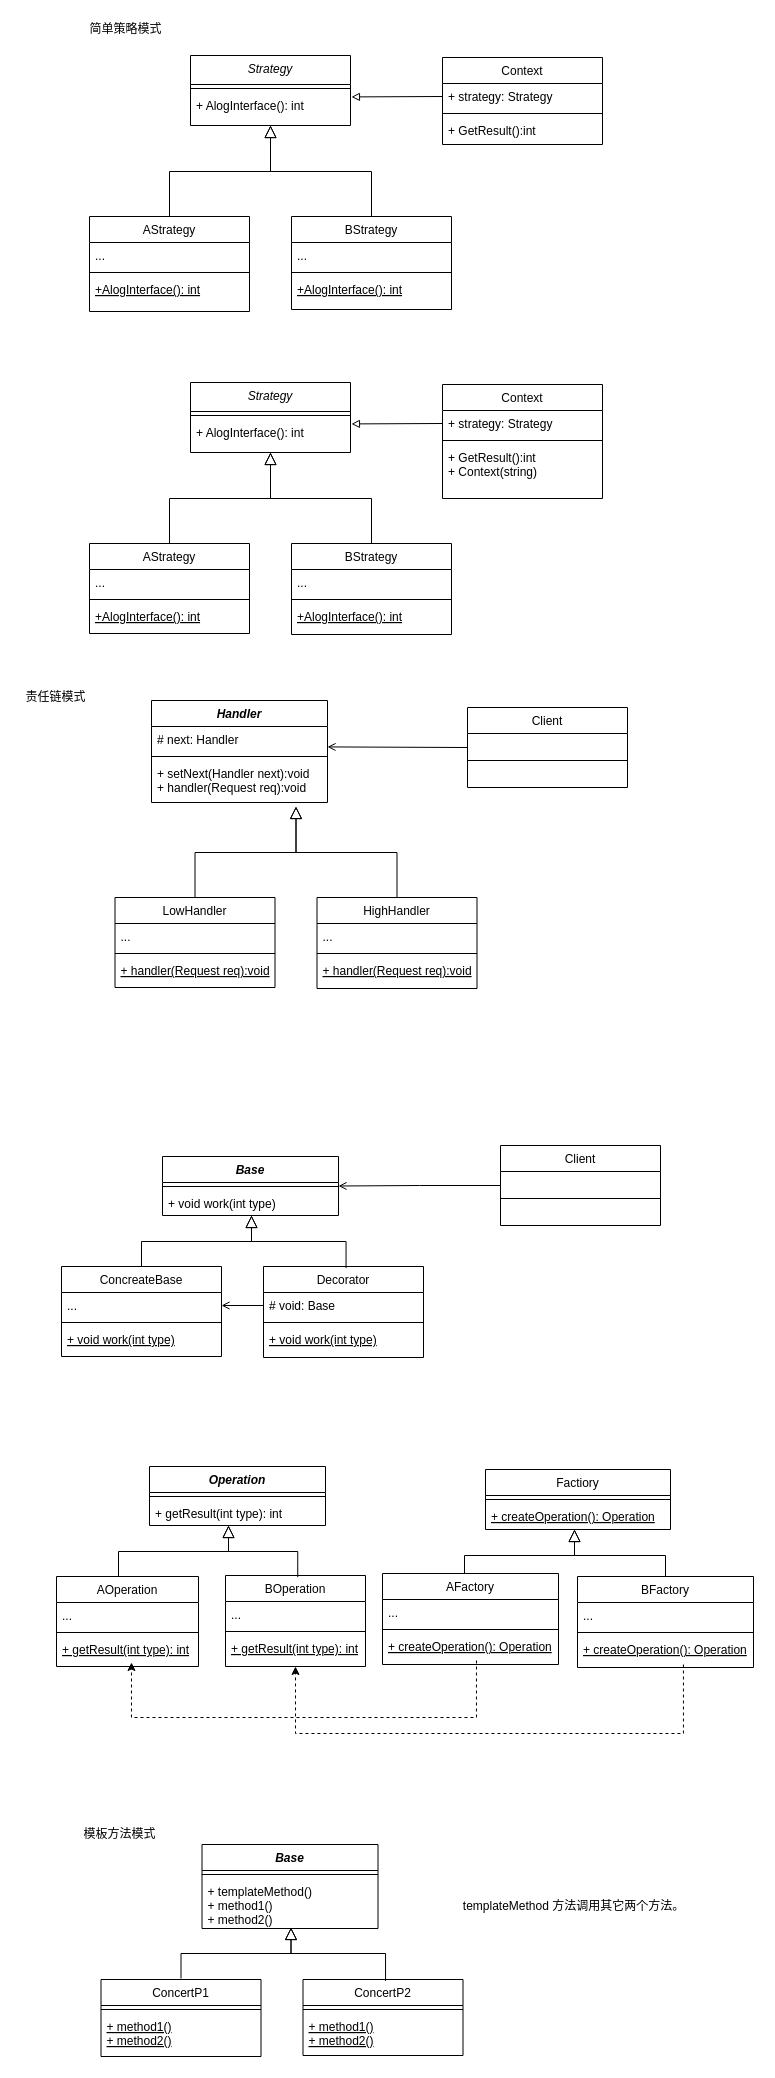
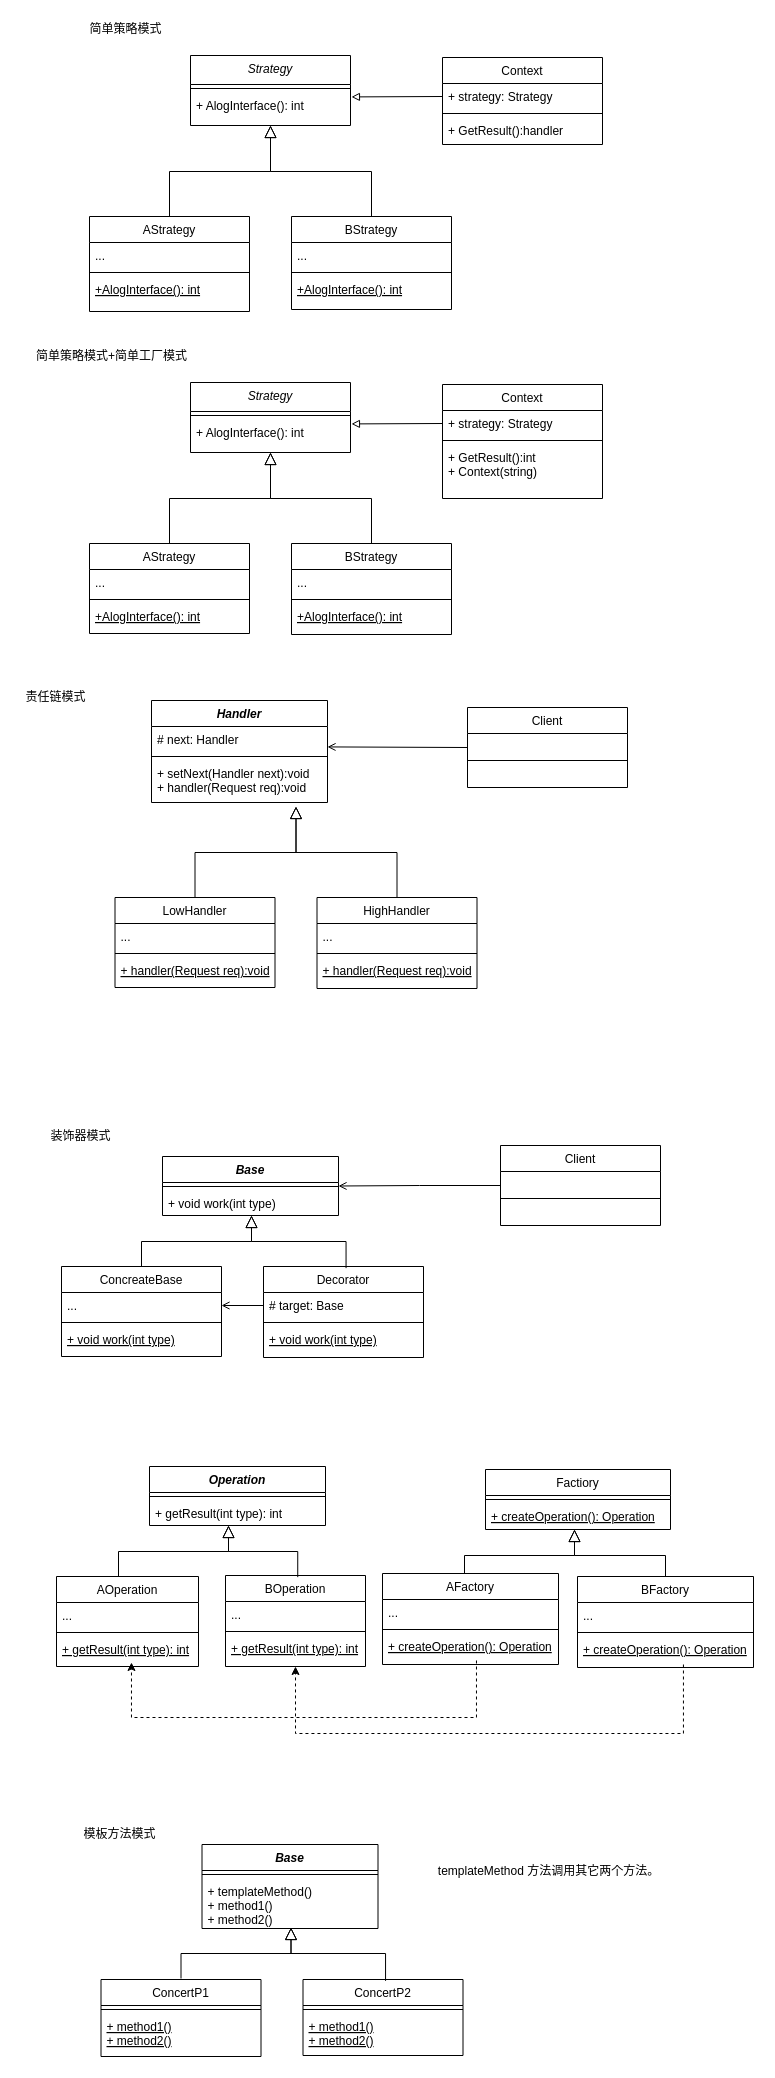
(499, 131) -> (512, 131)
none -> (111, 357)
none -> (80, 1137)
(303, 1306) -> (311, 1306)
(573, 1907) -> (548, 1872)
